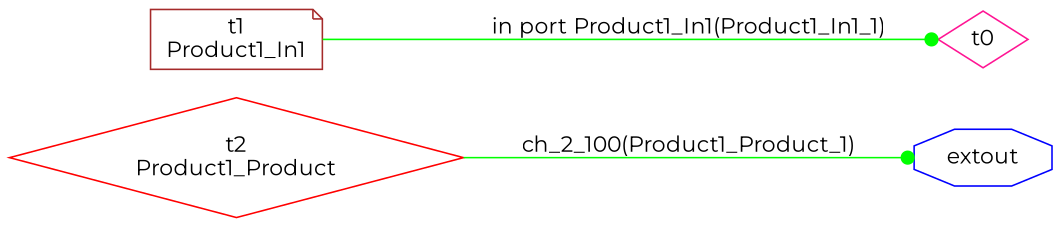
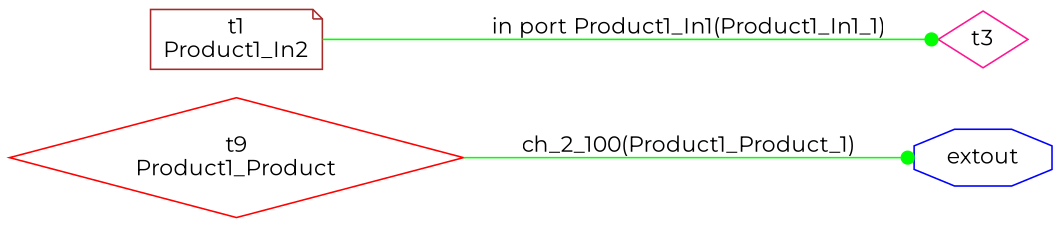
(236, 39) -> (236, 39)
(983, 39) -> (983, 39)
(236, 158) -> (236, 158)
